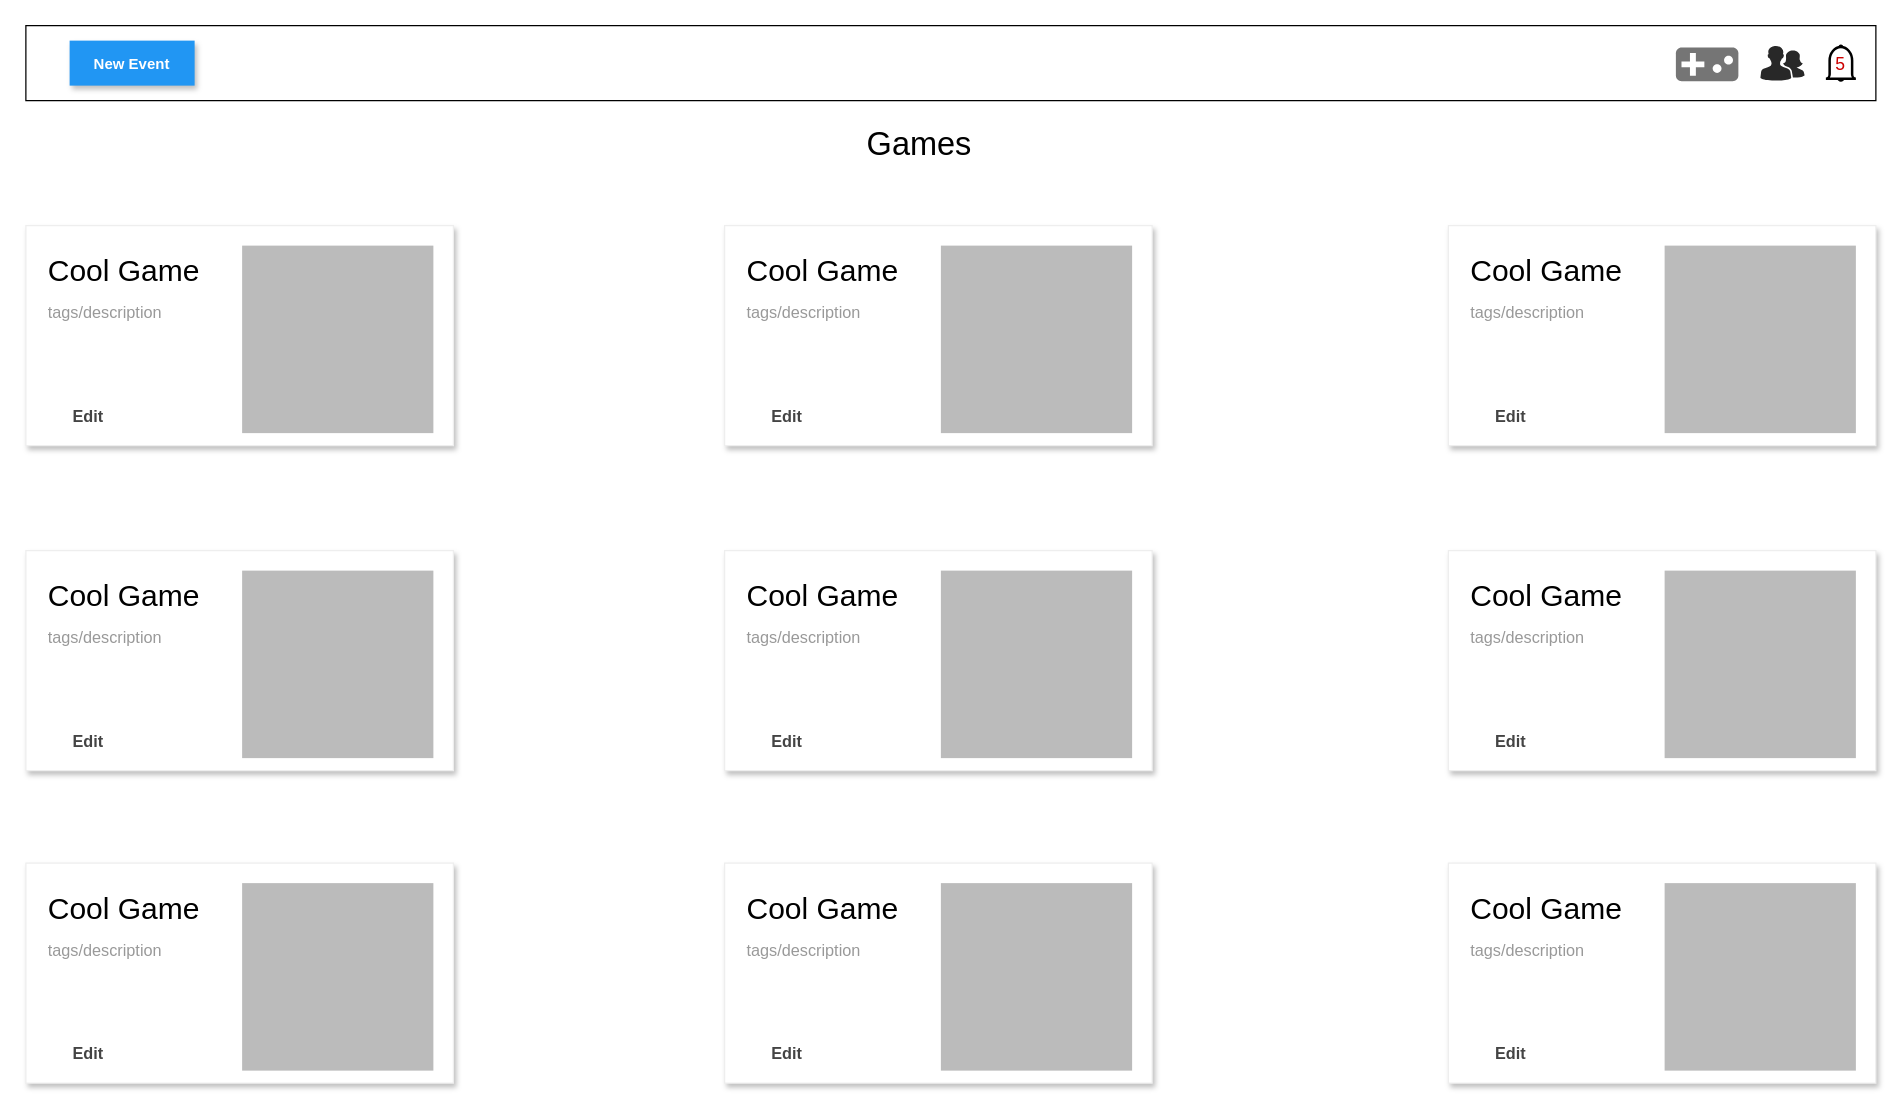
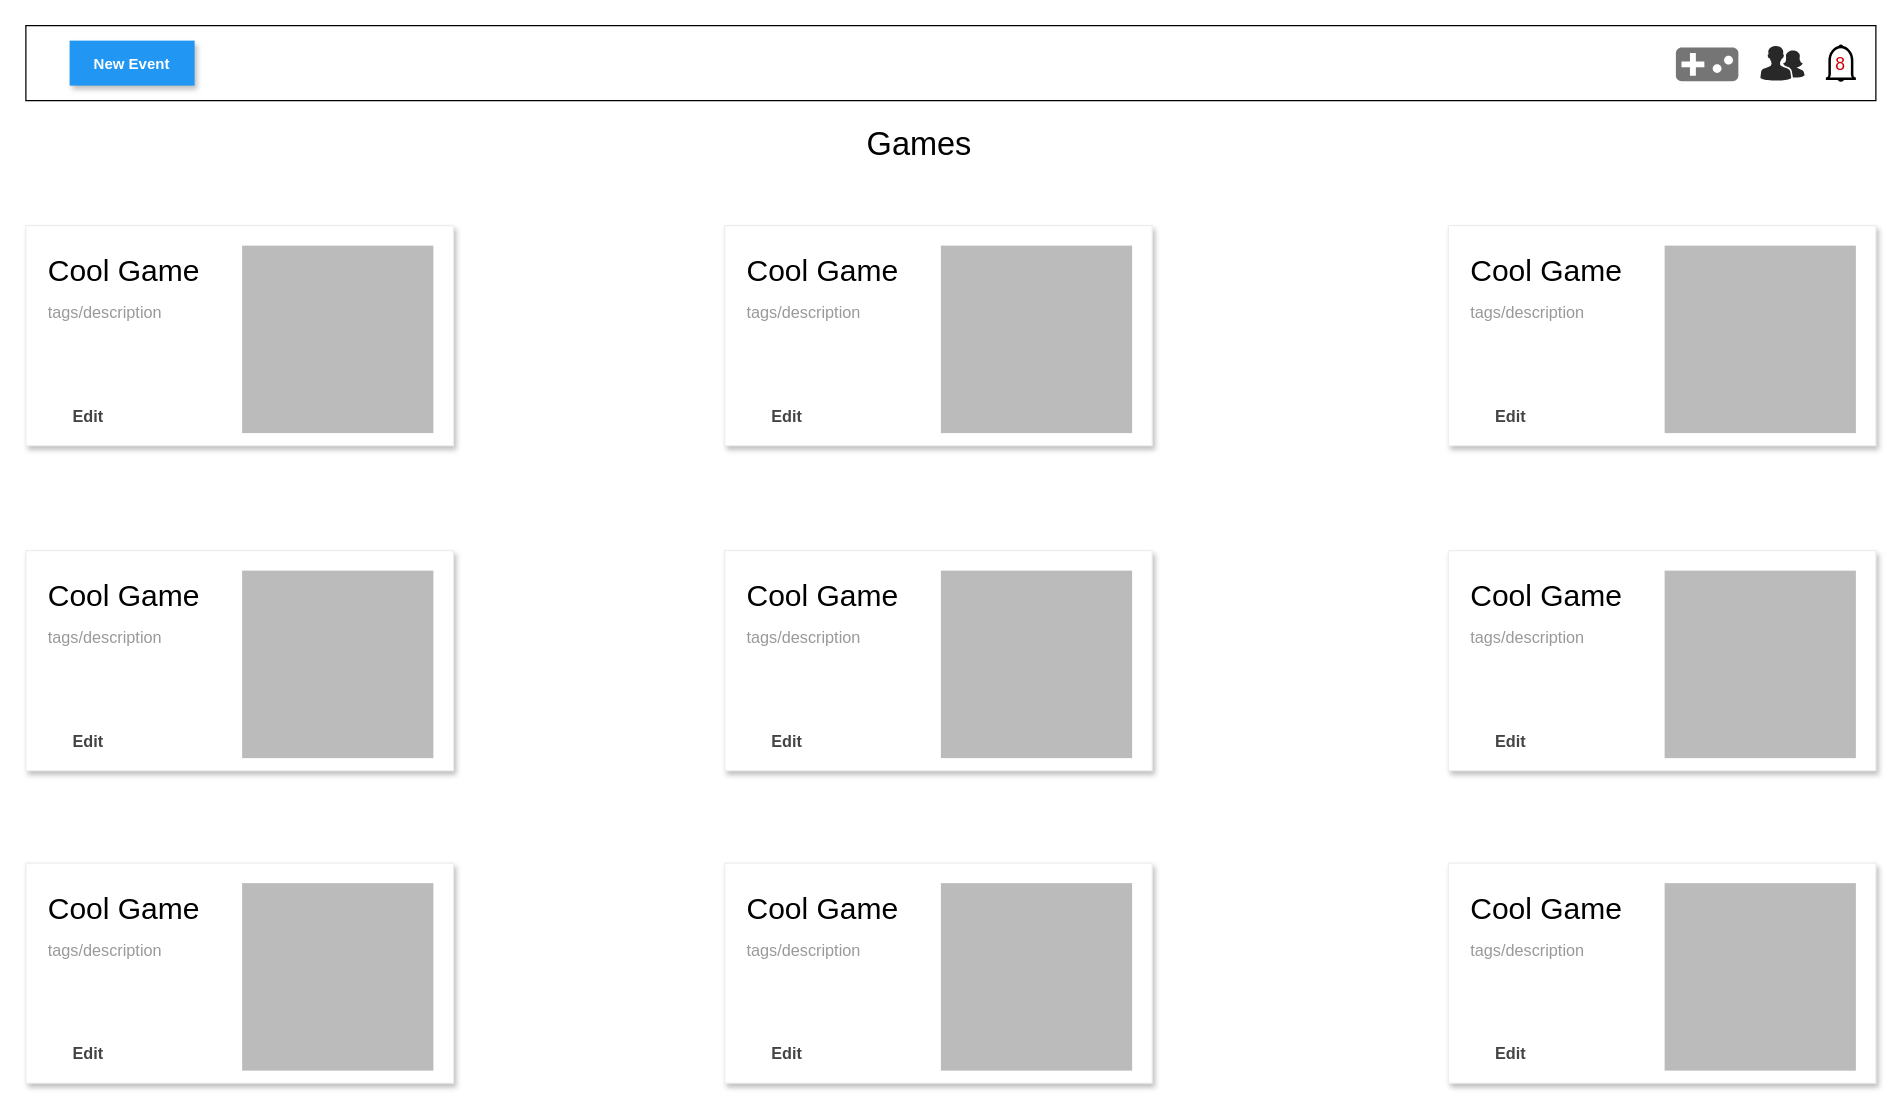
(1841, 64) -> (1841, 64)
